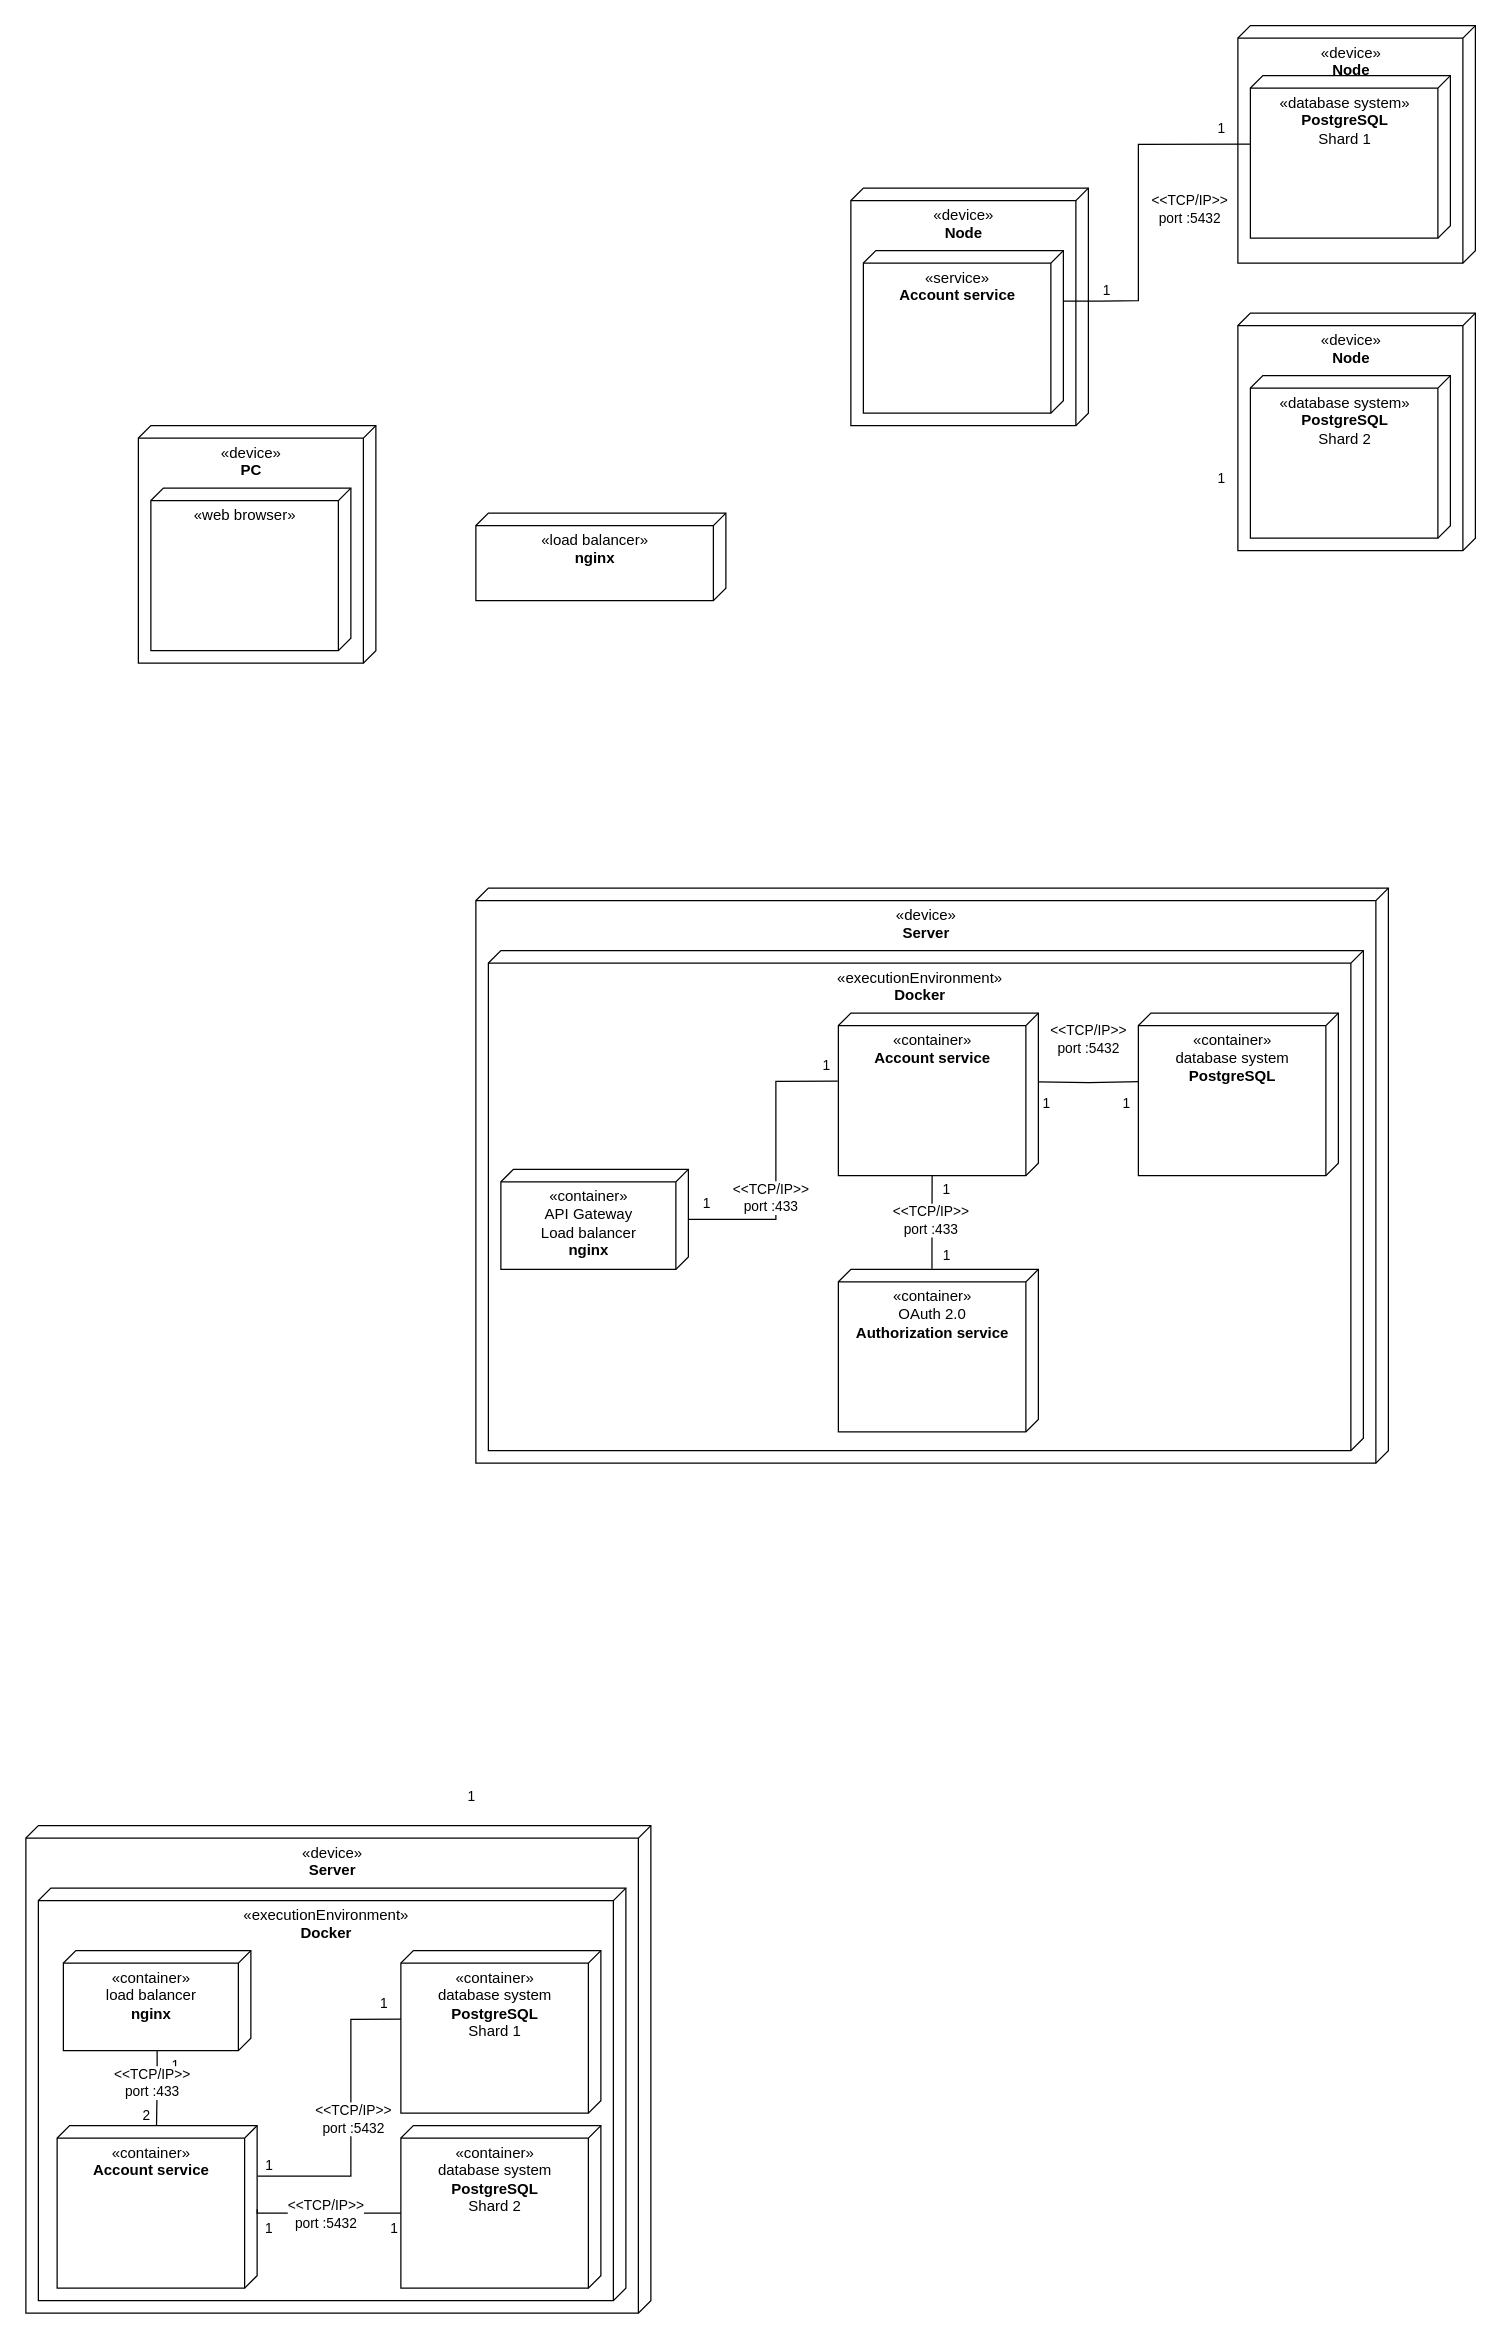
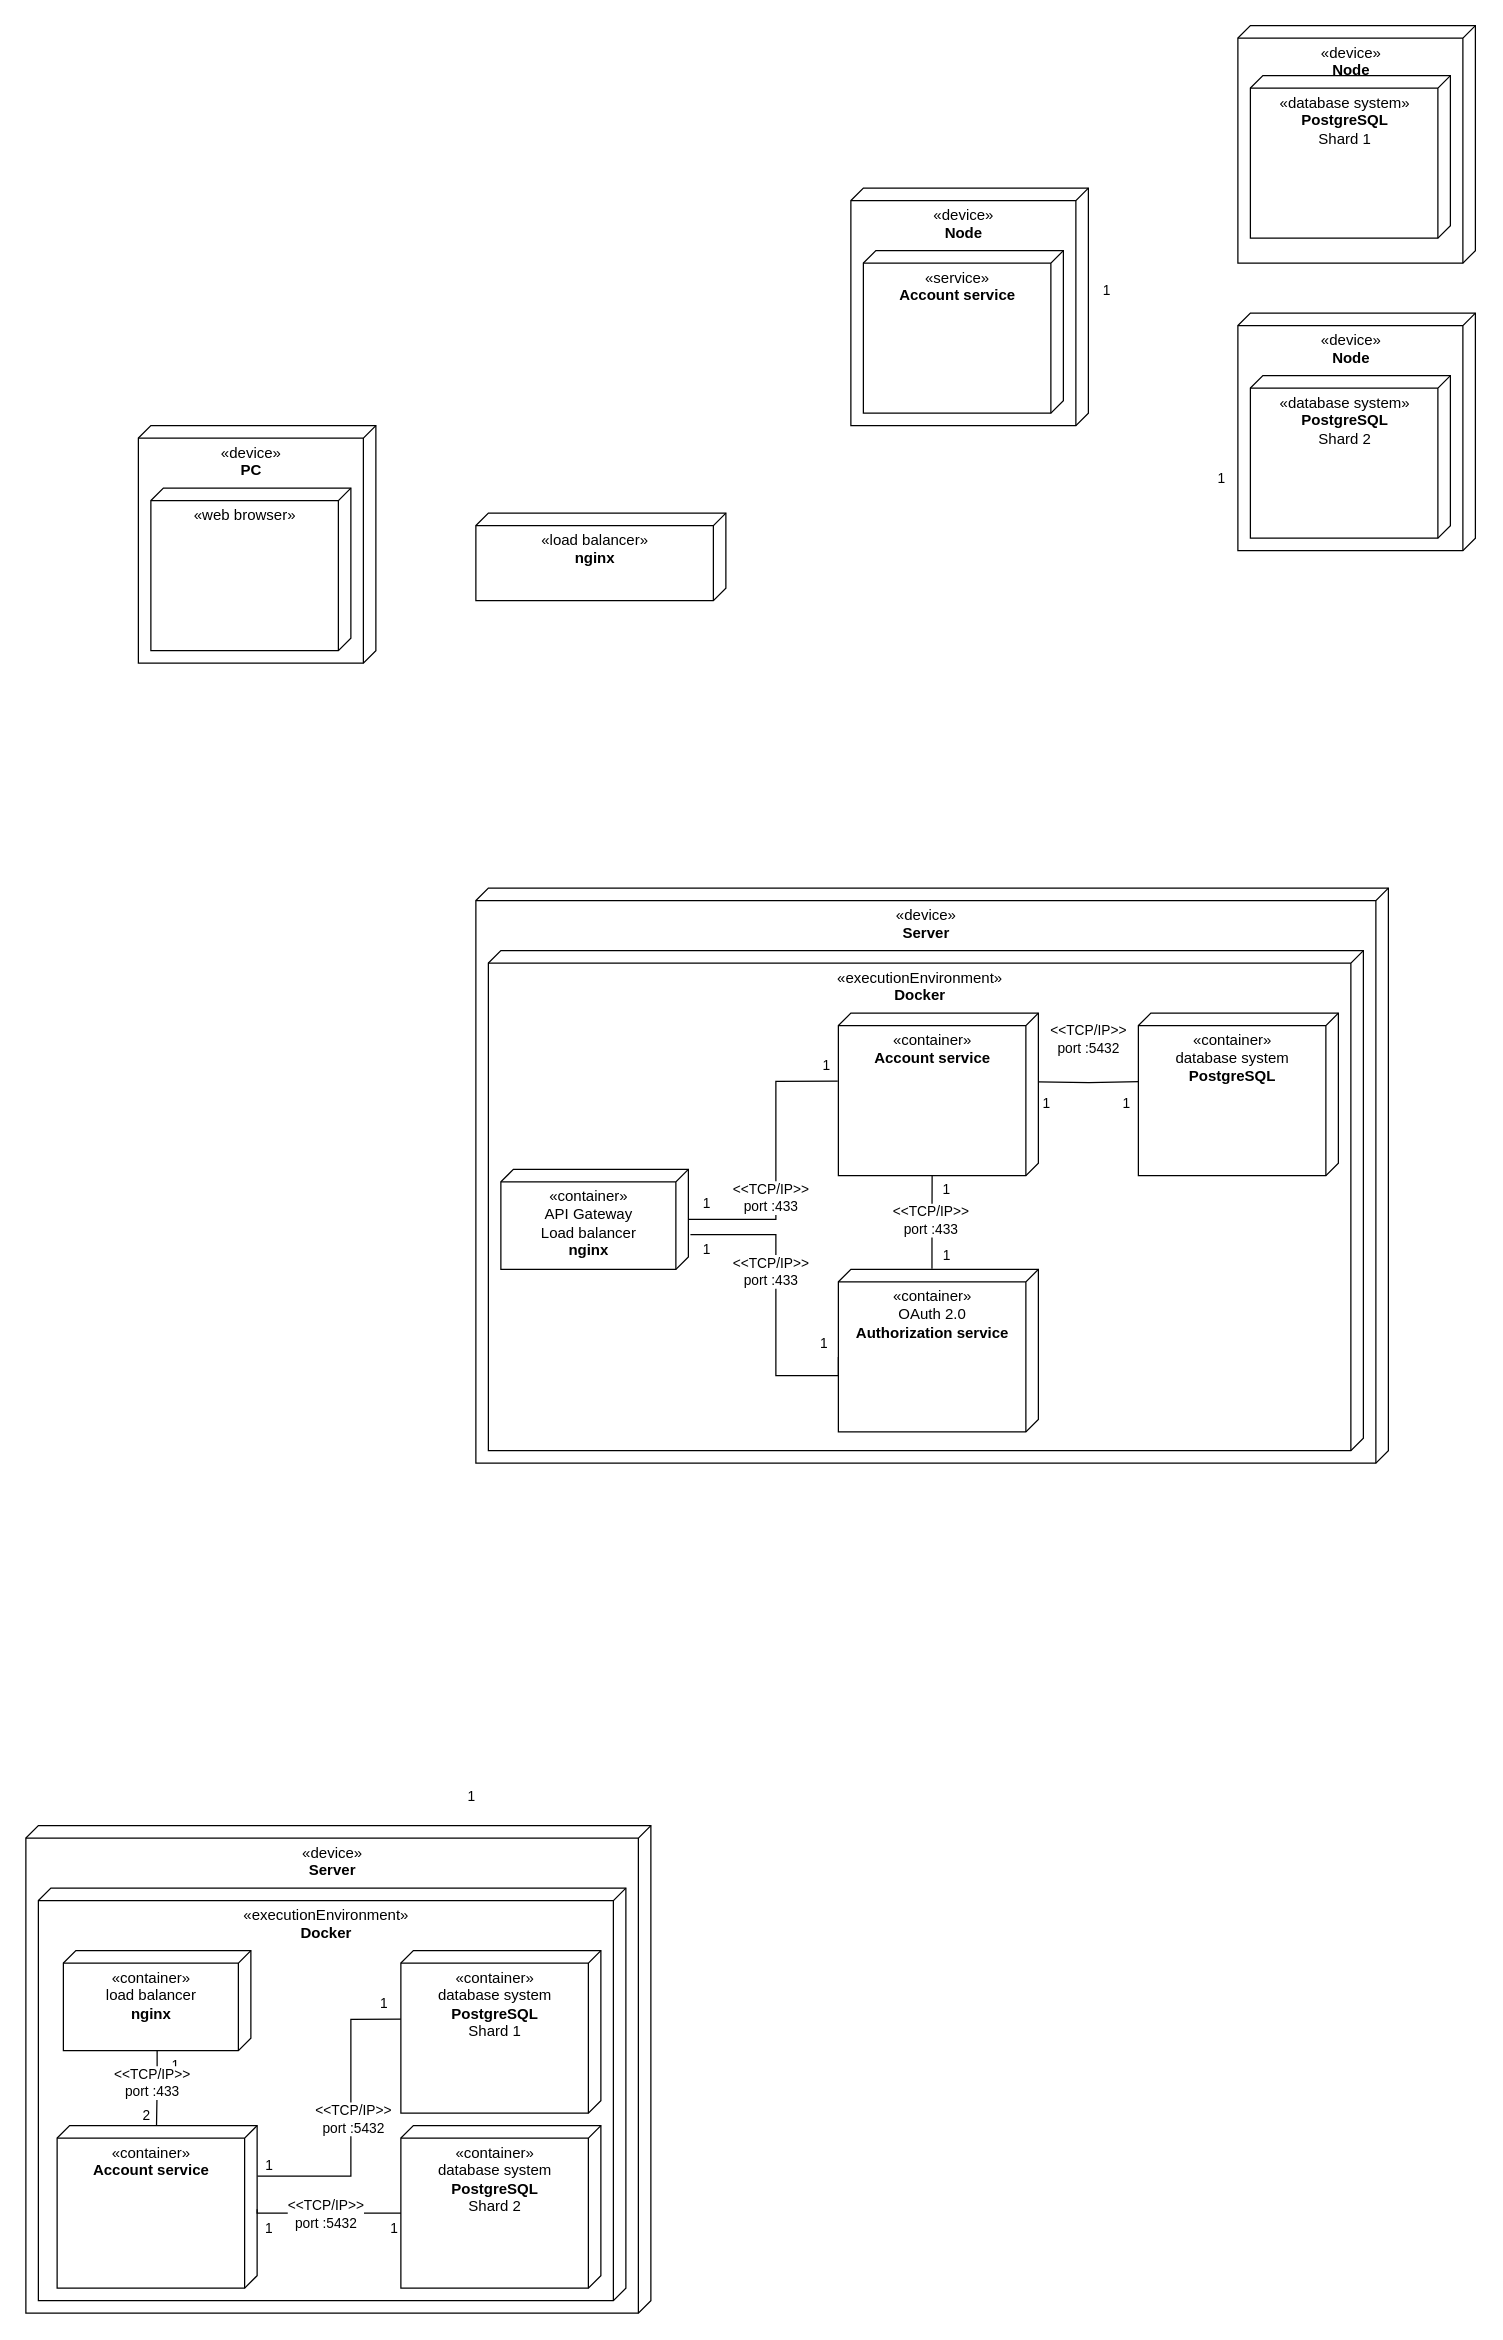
(1138, 205) -> none
none -> (776, 1294)
